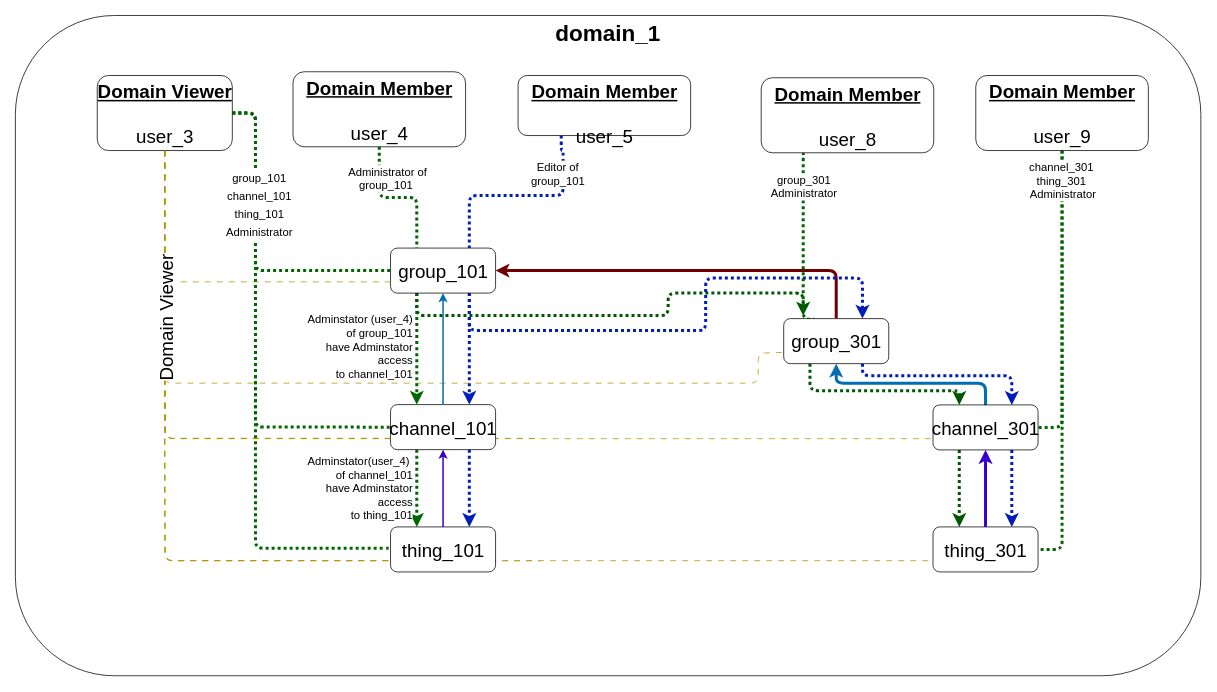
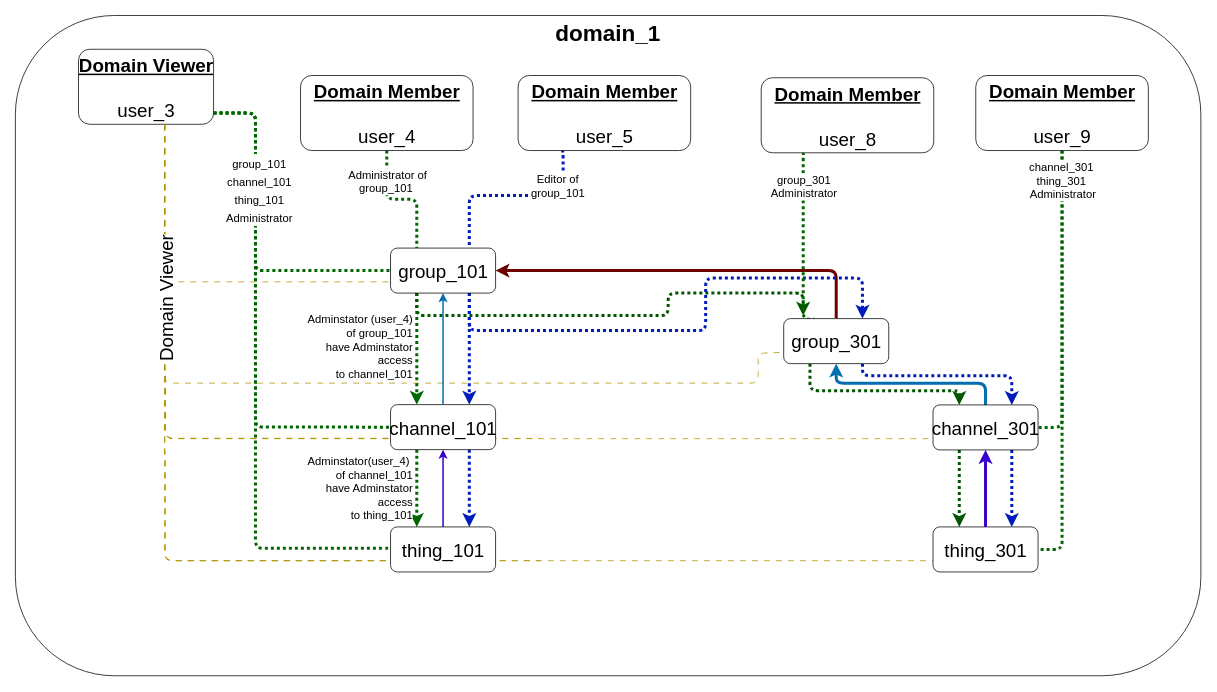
(604, 105) -> (604, 113)
(379, 109) -> (387, 113)
(165, 113) -> (146, 87)
